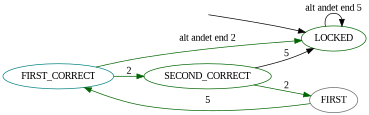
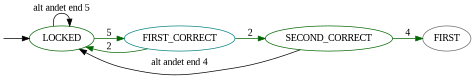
(208, 38) -> (109, 47)
(286, 54) -> (180, 63)
(286, 86) -> (408, 33)
(200, 110) -> (106, 39)
